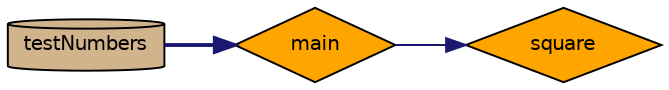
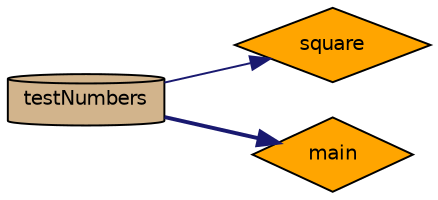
(421, 45) -> (208, 73)
